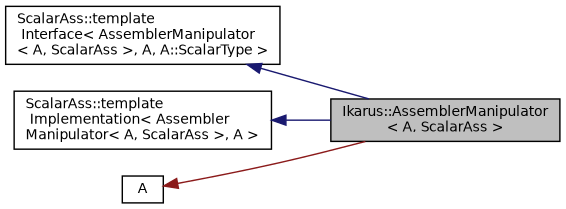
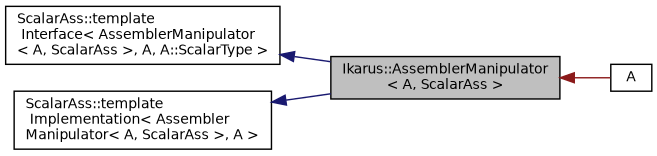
(272, 164) -> (592, 78)
